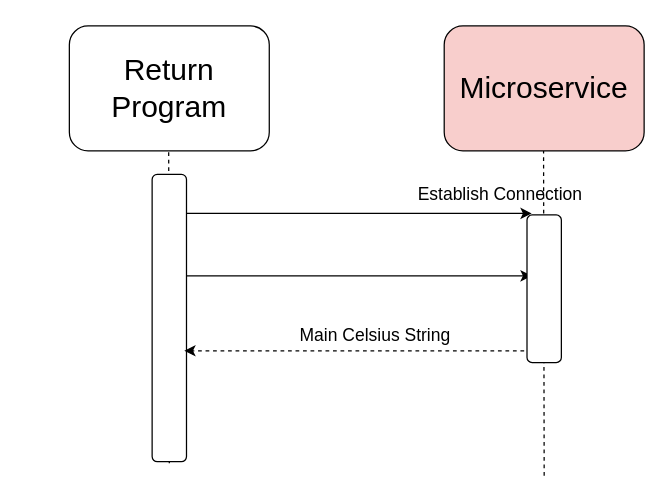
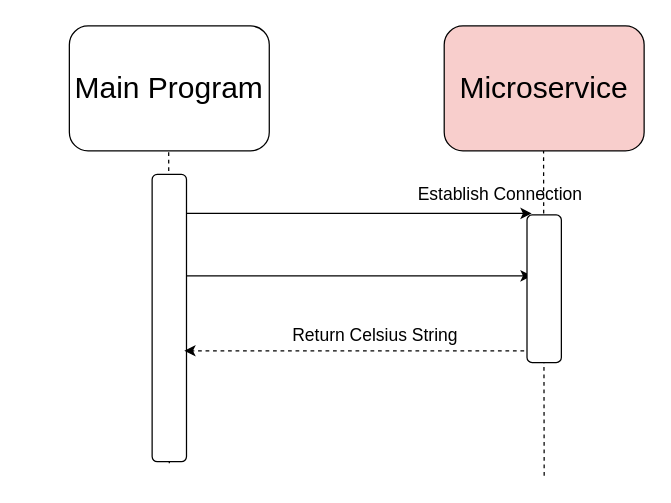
(169, 88) -> (169, 88)
(376, 336) -> (376, 336)
